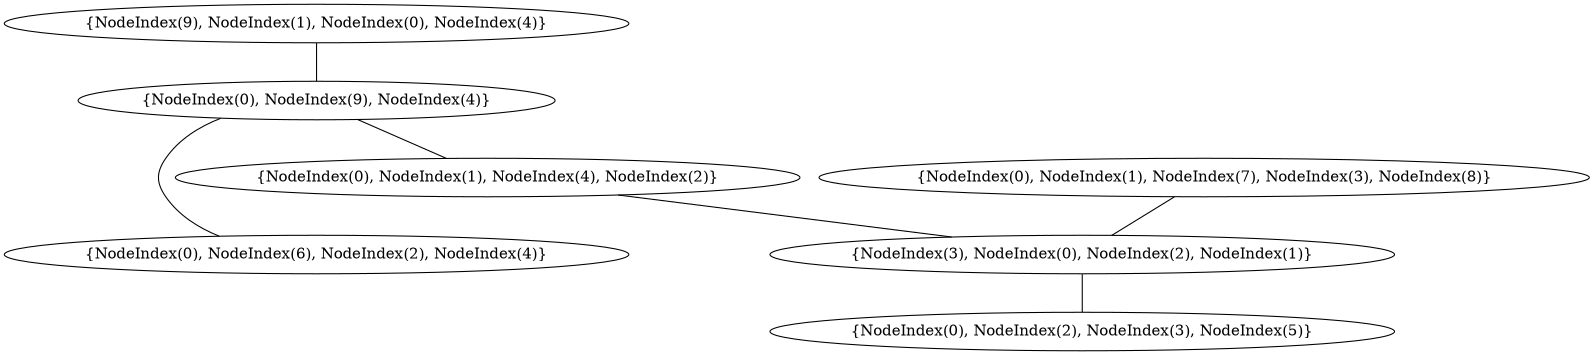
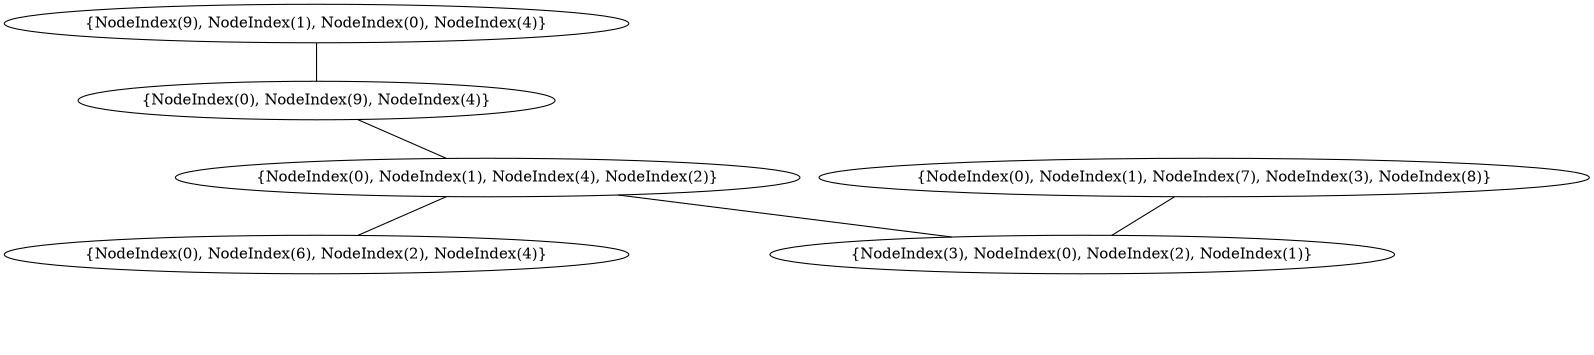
(159, 177) -> (402, 216)
(1082, 332) -> none
